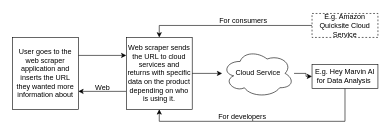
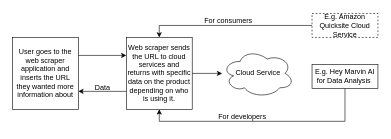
(243, 21) -> (228, 21)
(302, 74) -> none
(103, 89) -> (103, 89)
